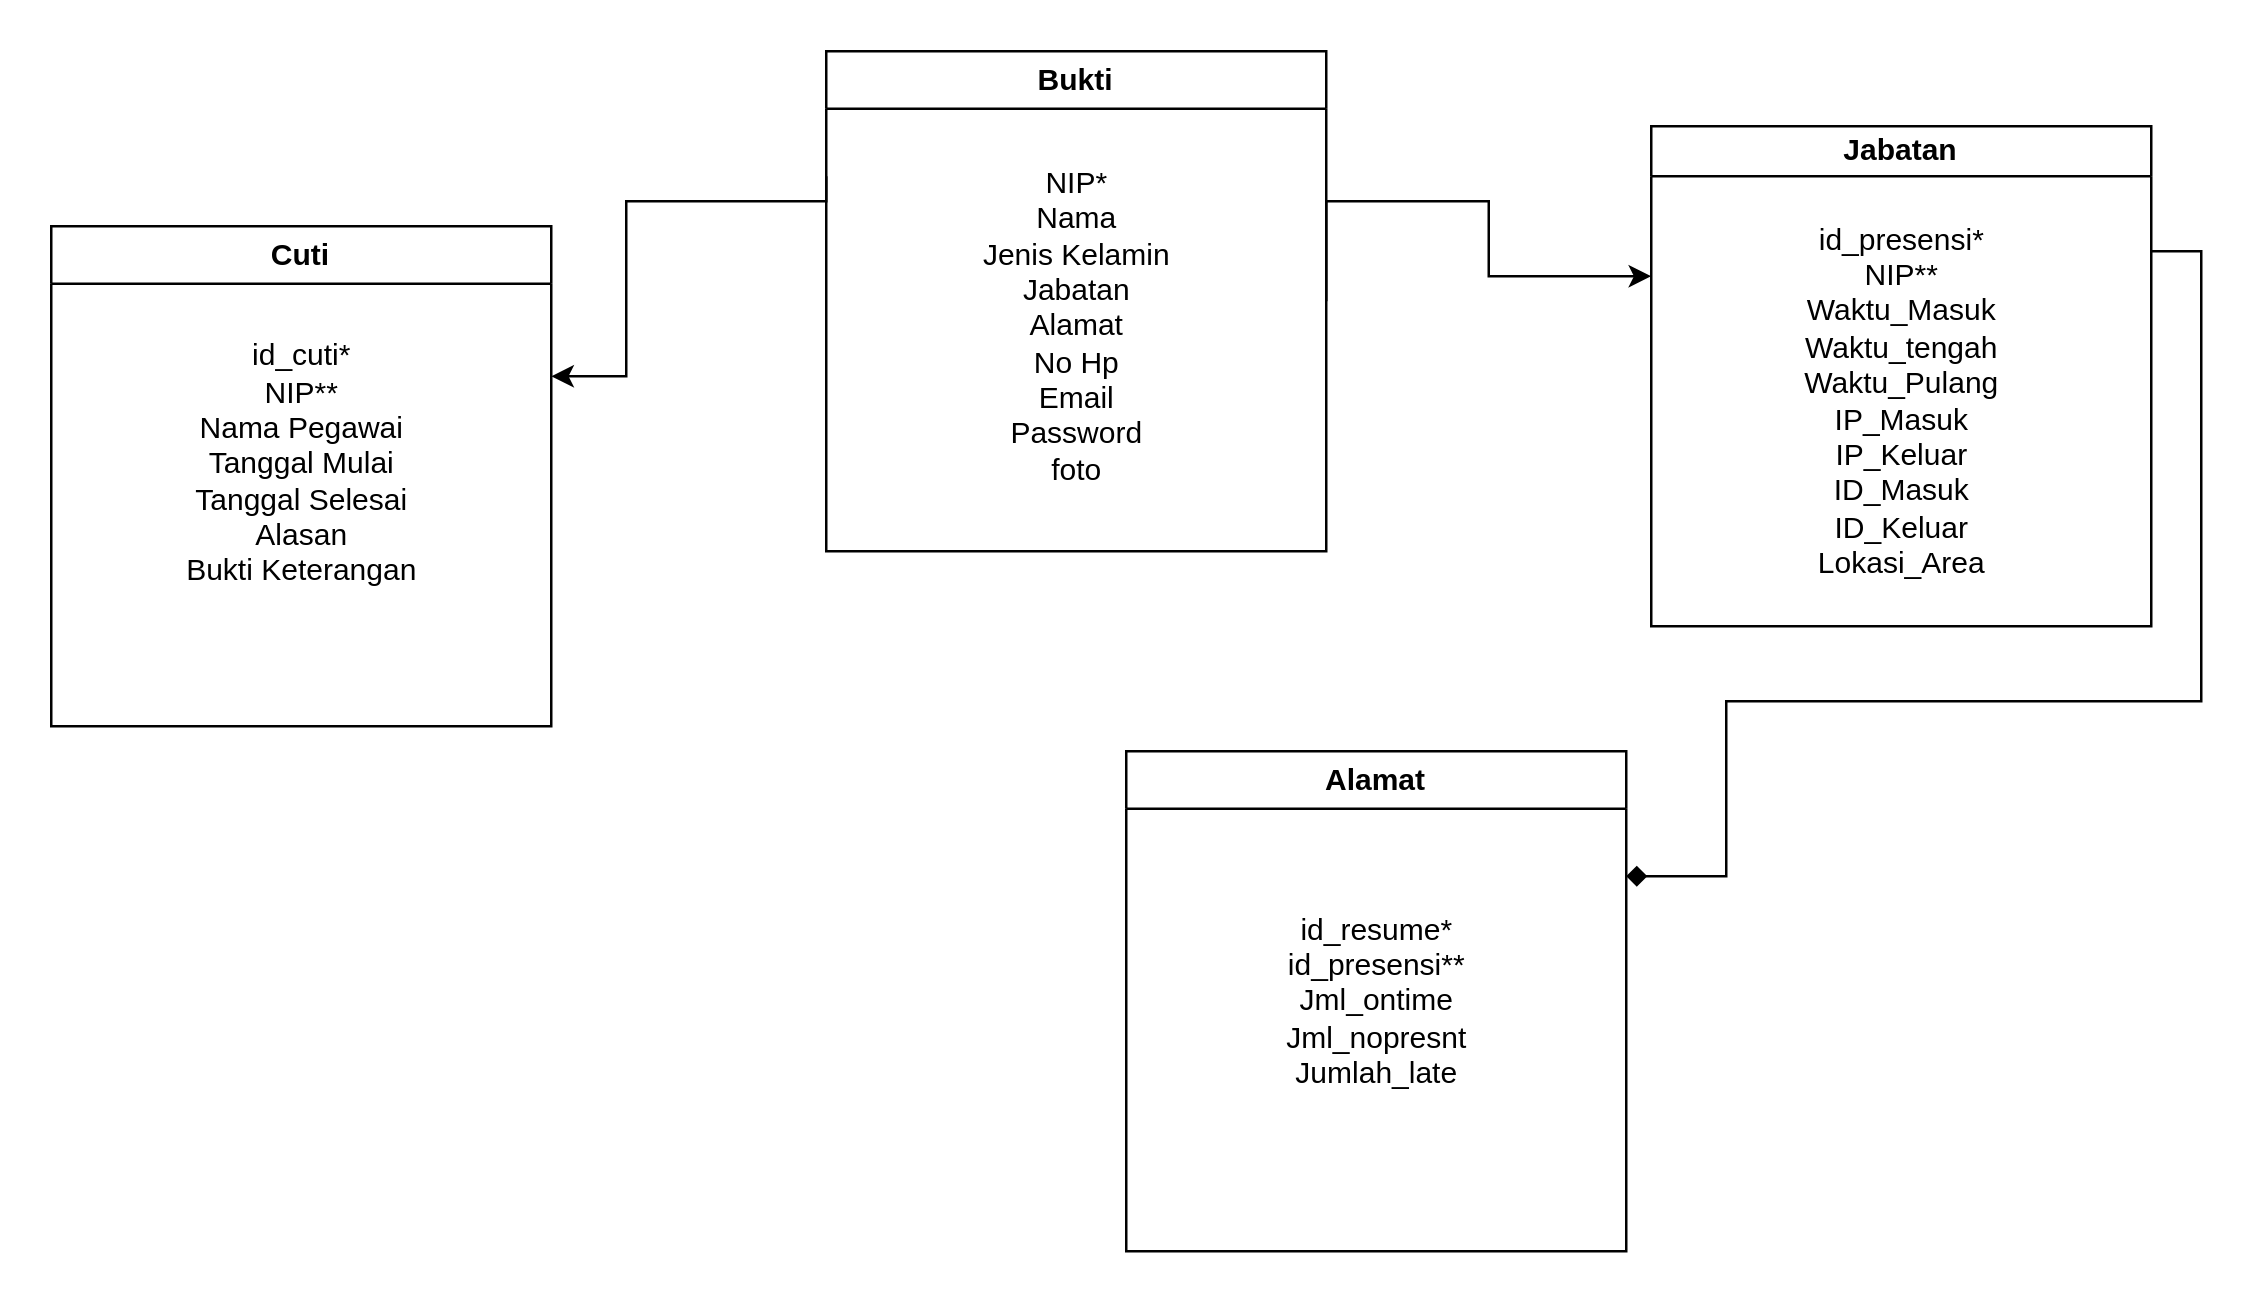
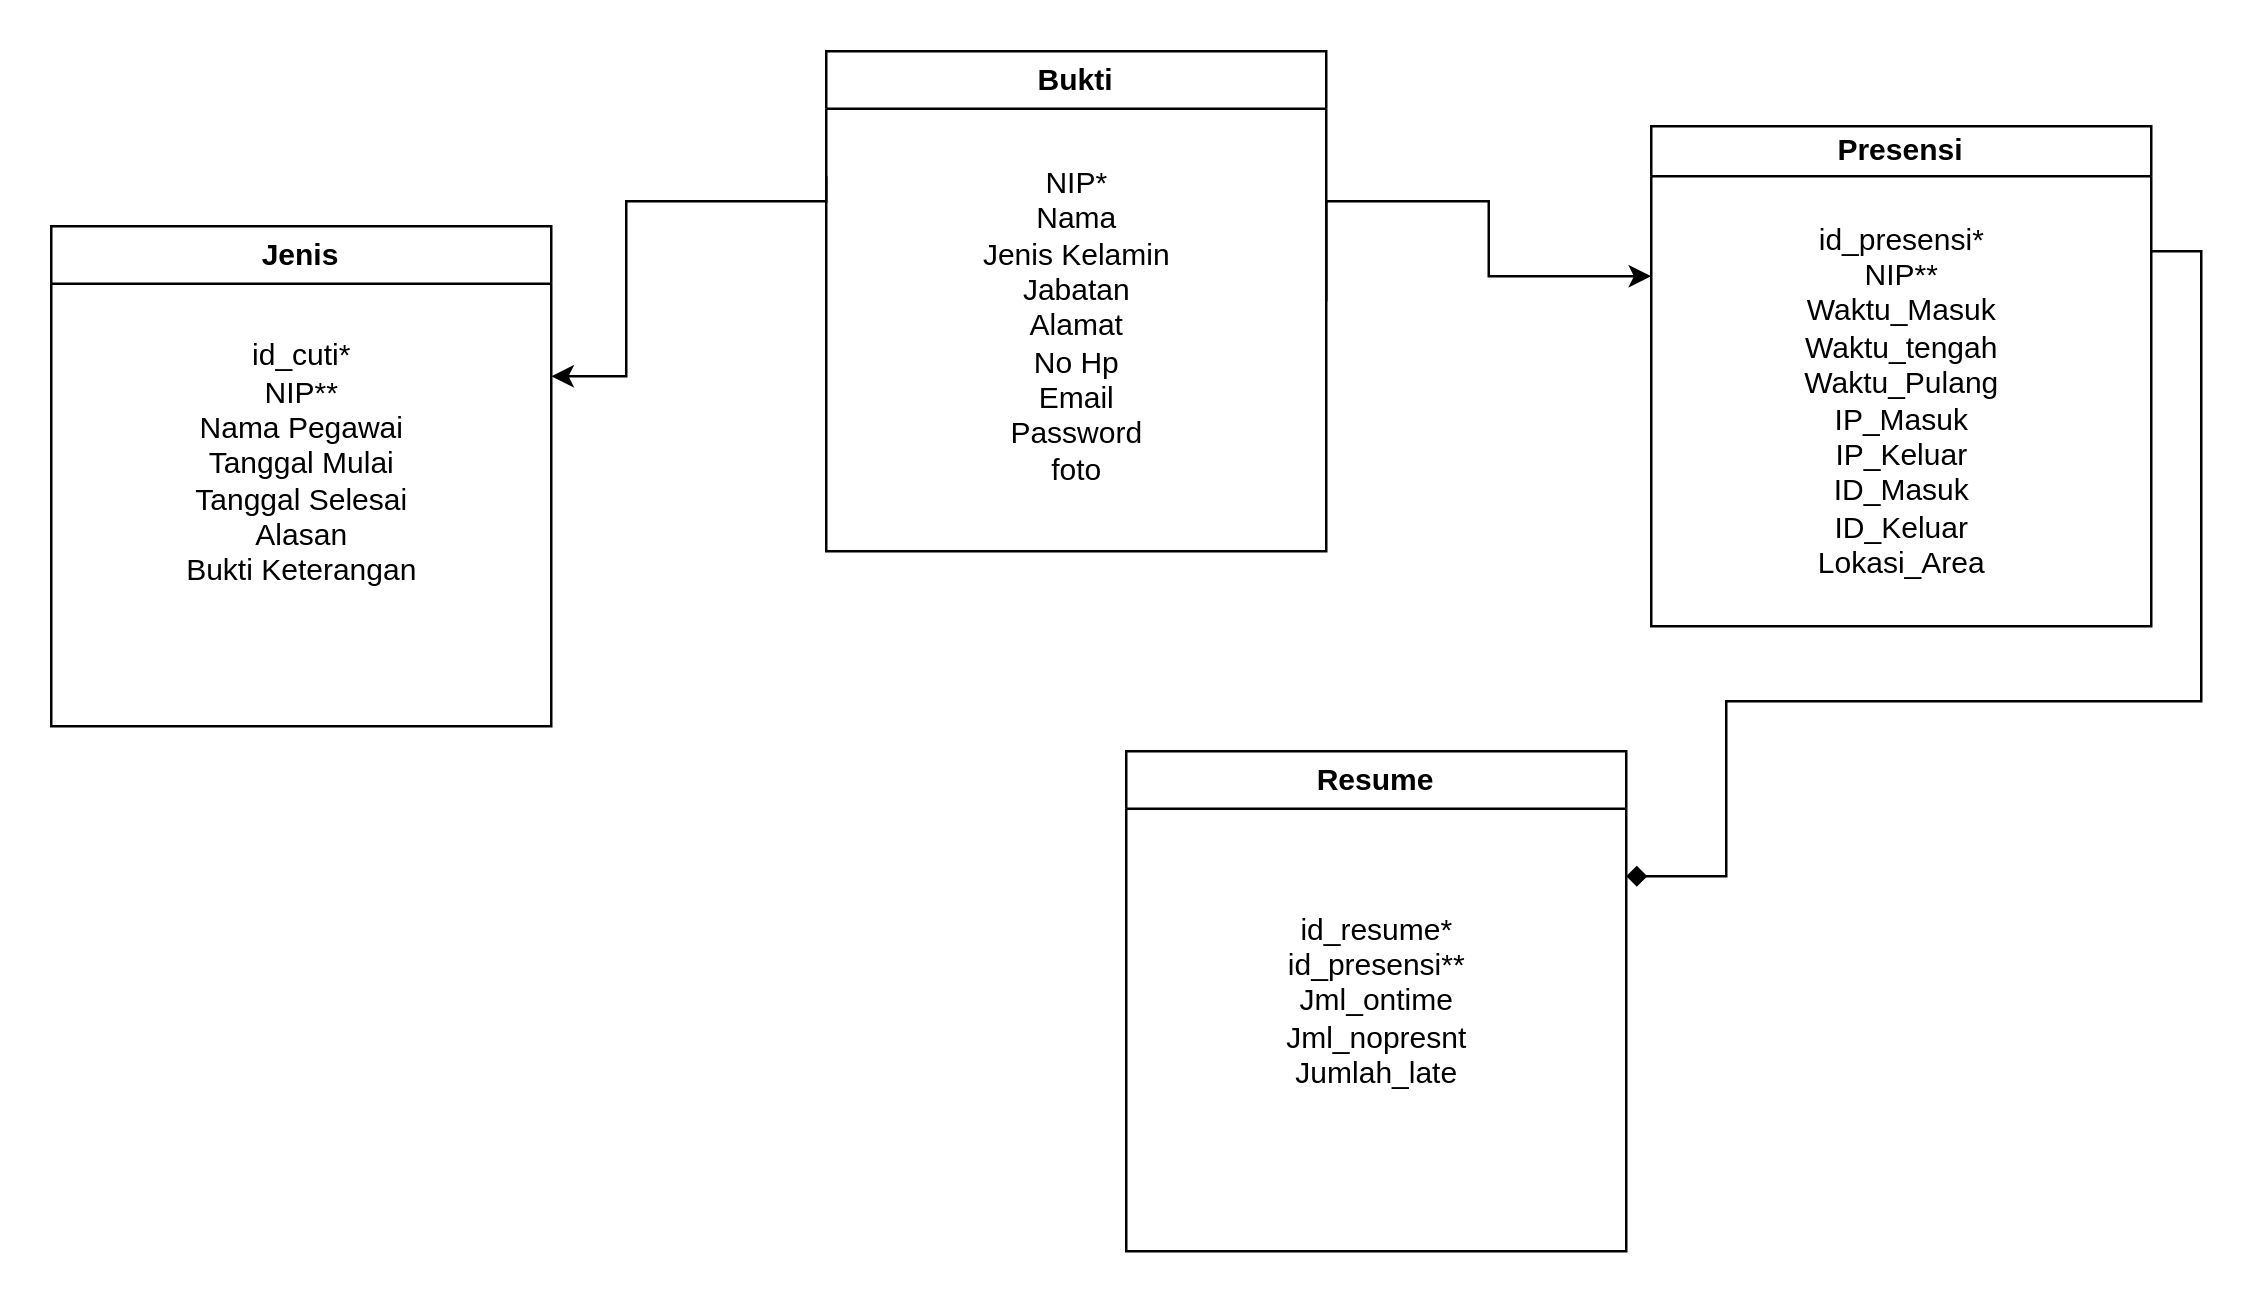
(1901, 151) -> (1901, 151)
(301, 256) -> (301, 256)
(1376, 781) -> (1376, 781)
